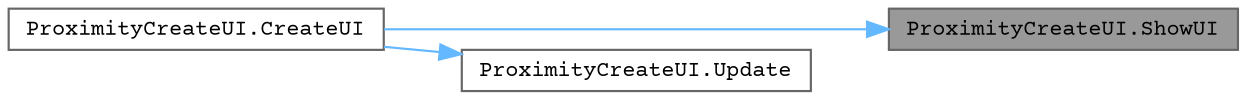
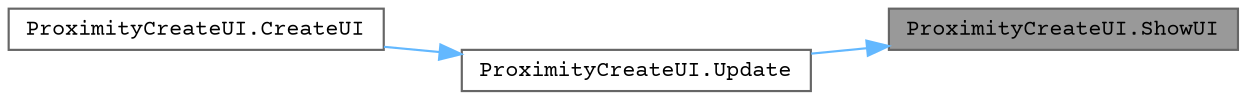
(625, 29) -> (839, 51)
